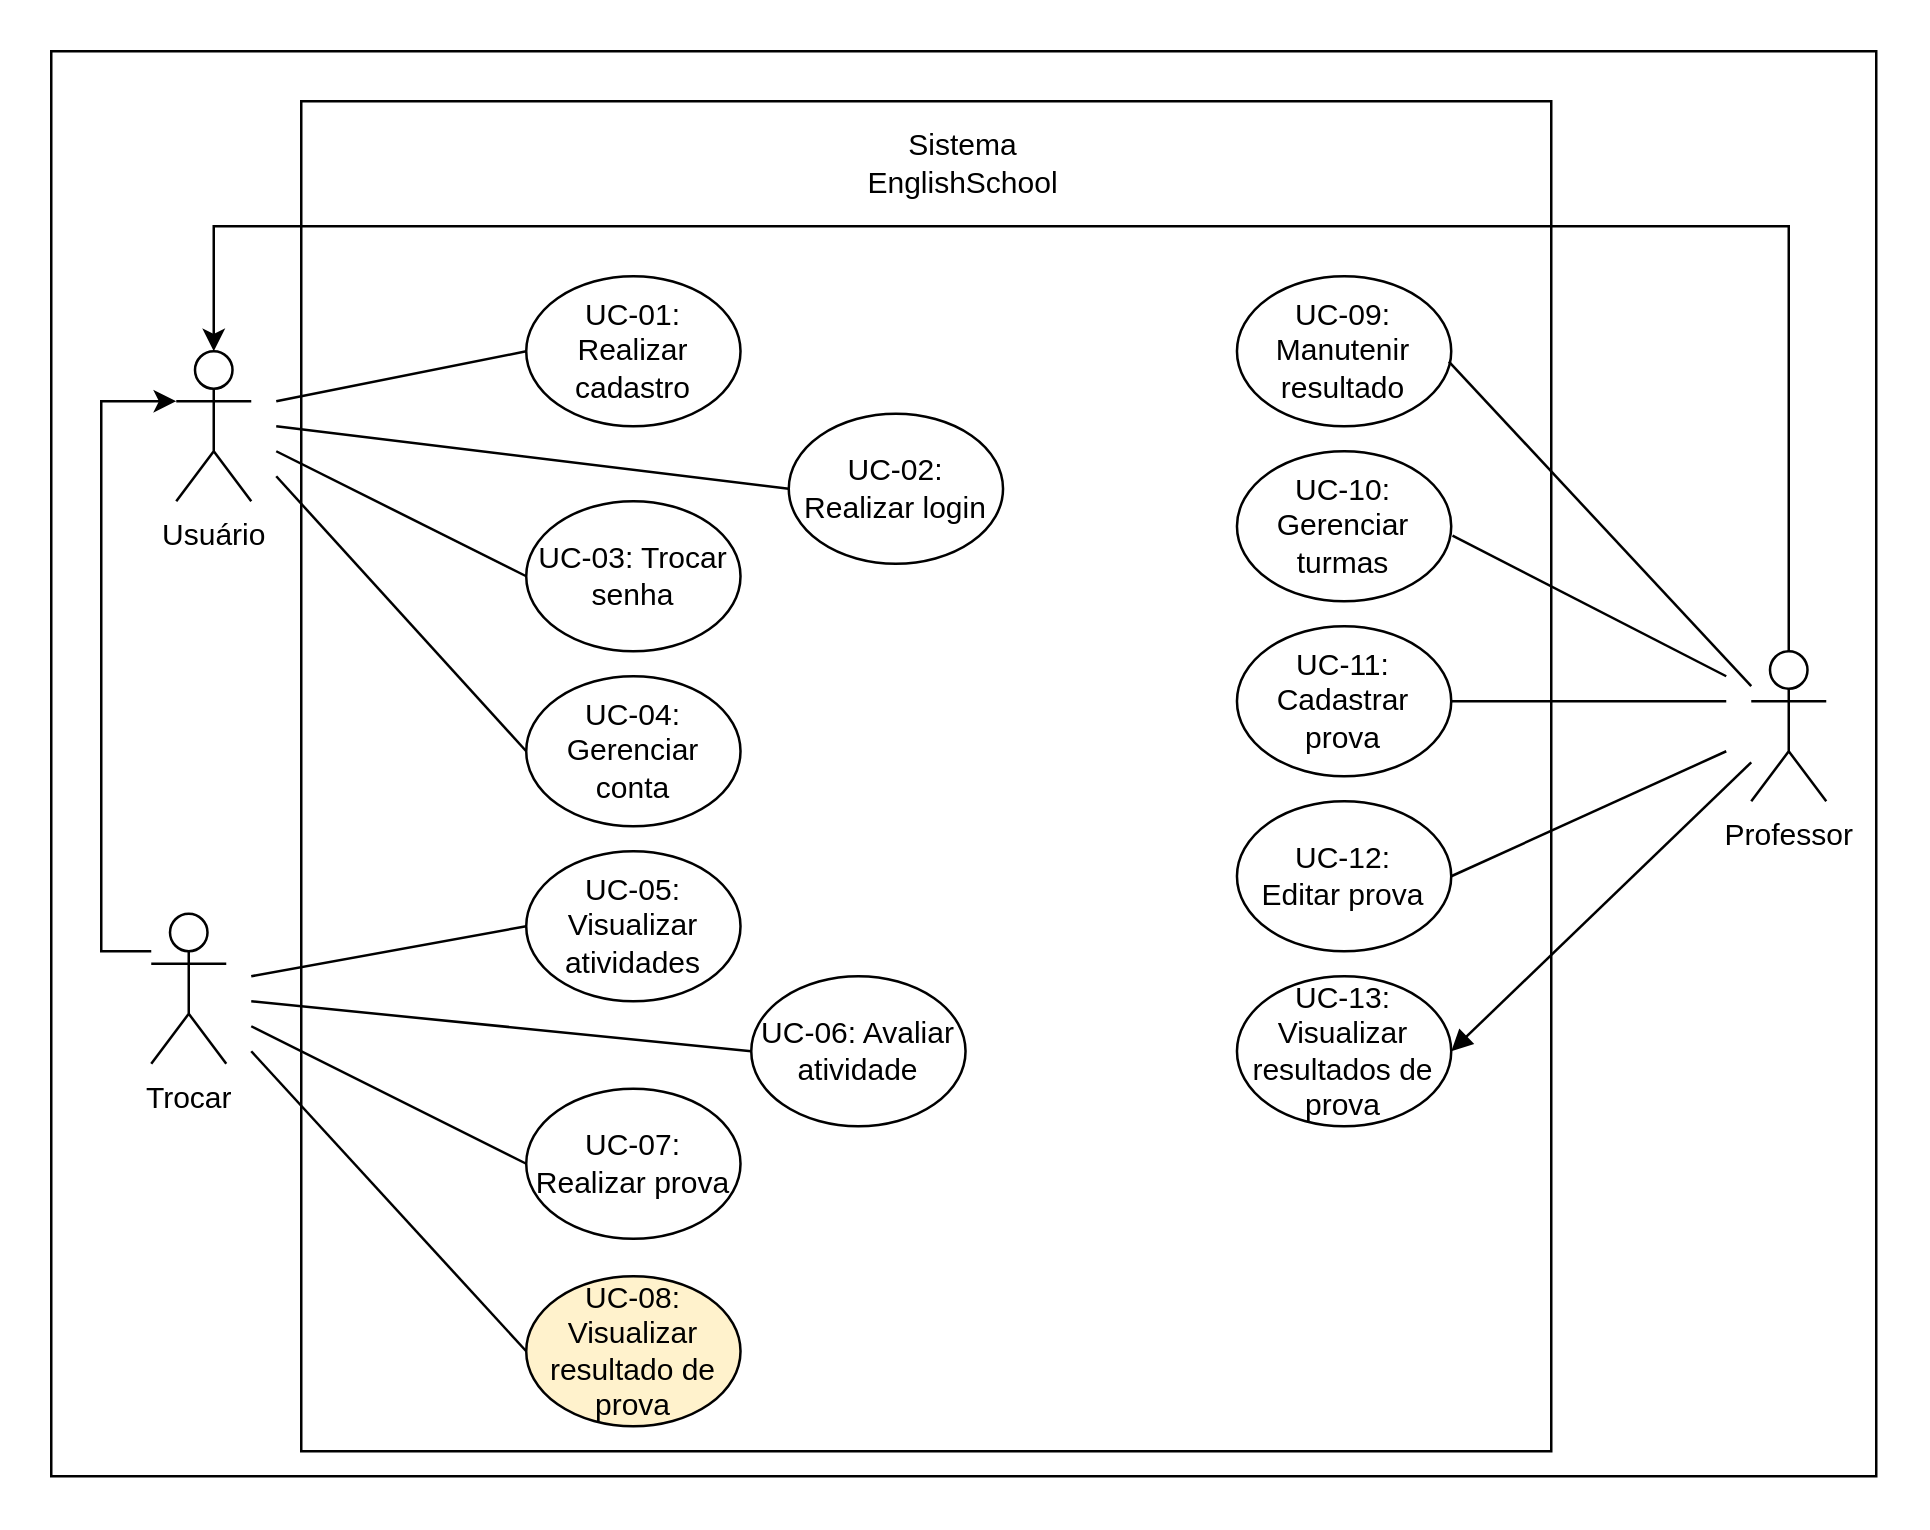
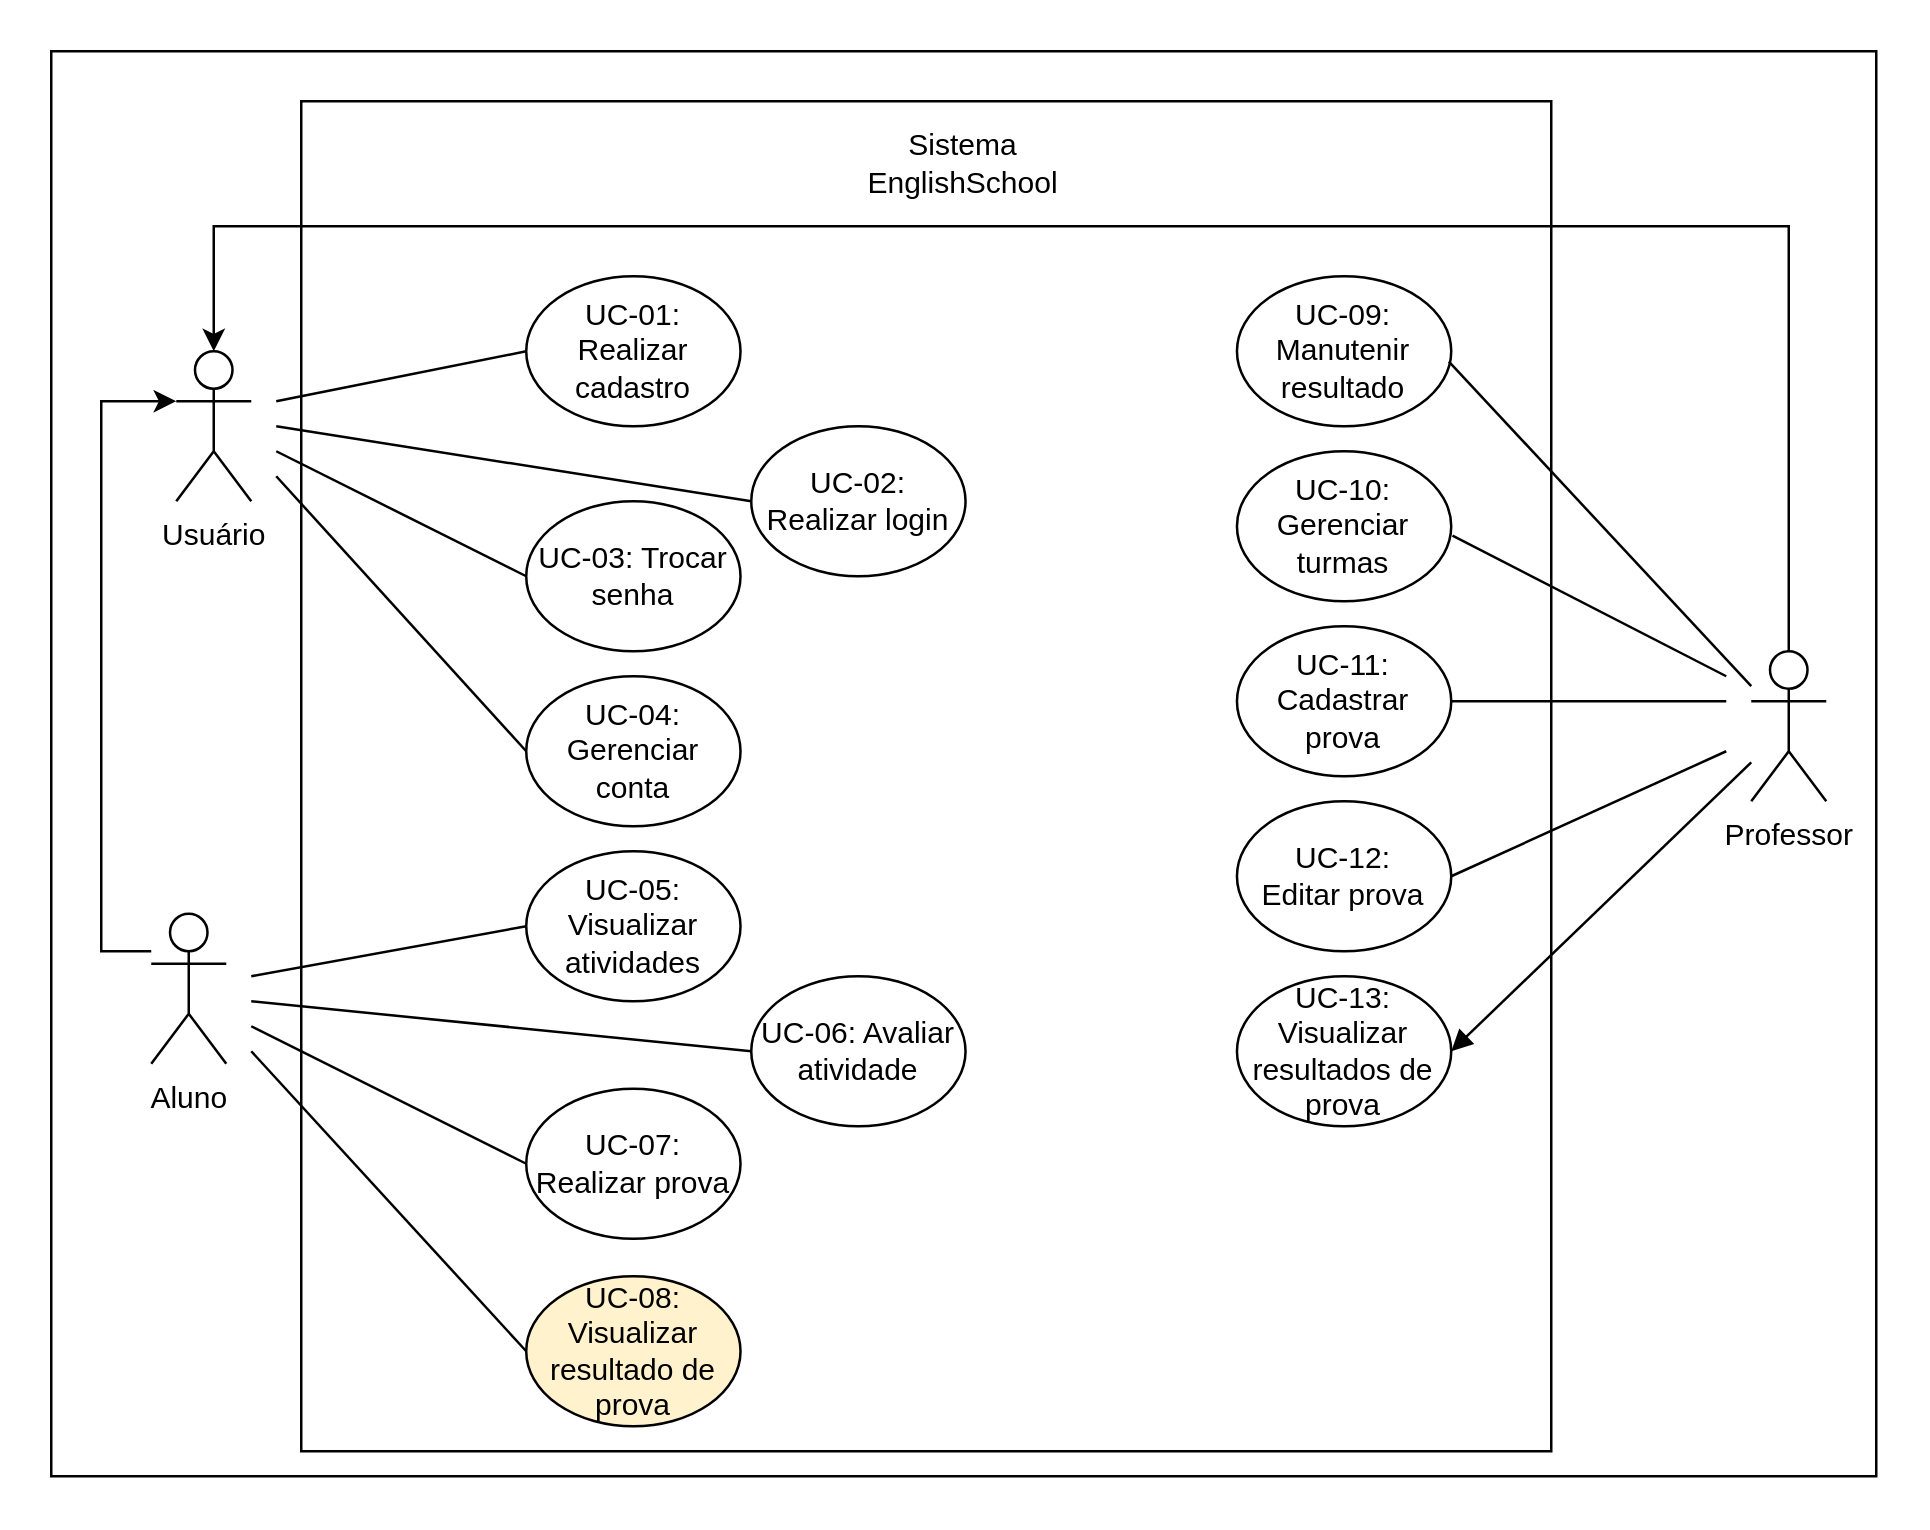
(896, 489) -> (858, 501)
(190, 1099) -> (190, 1099)
